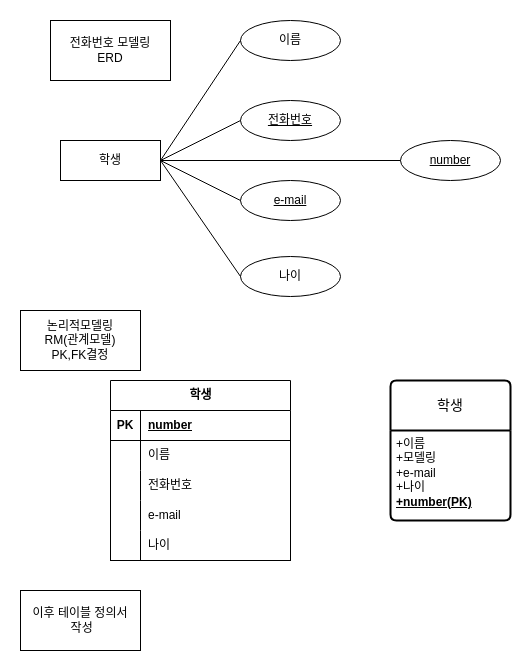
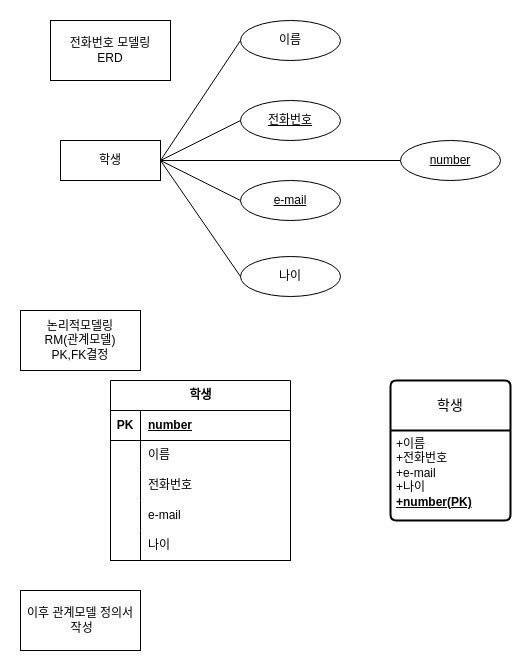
(433, 474) -> (433, 474)
(81, 621) -> (81, 621)
